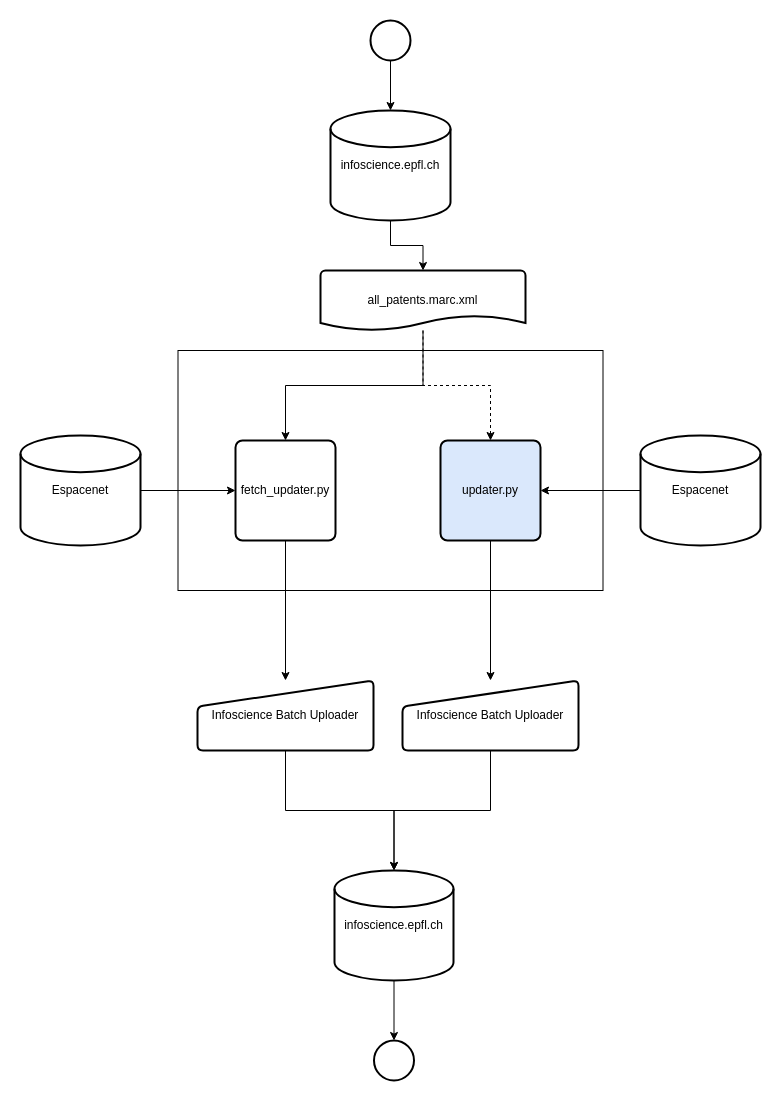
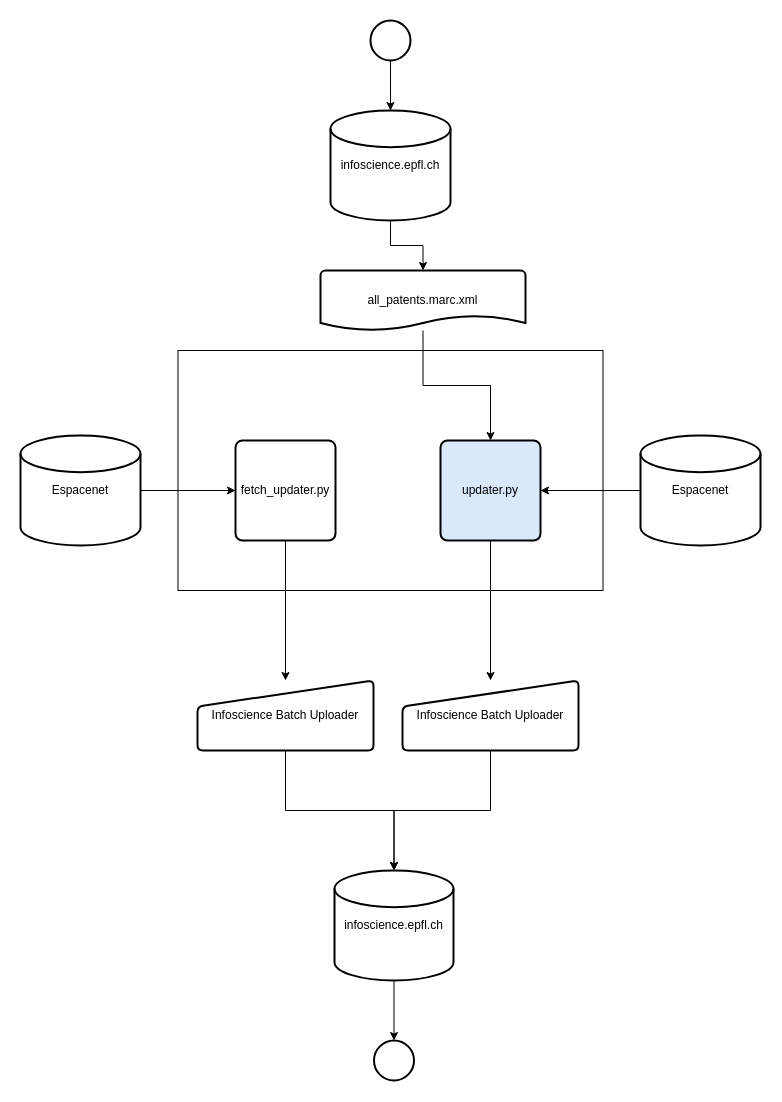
(330, 386) -> none
(480, 386) -> (480, 386)
